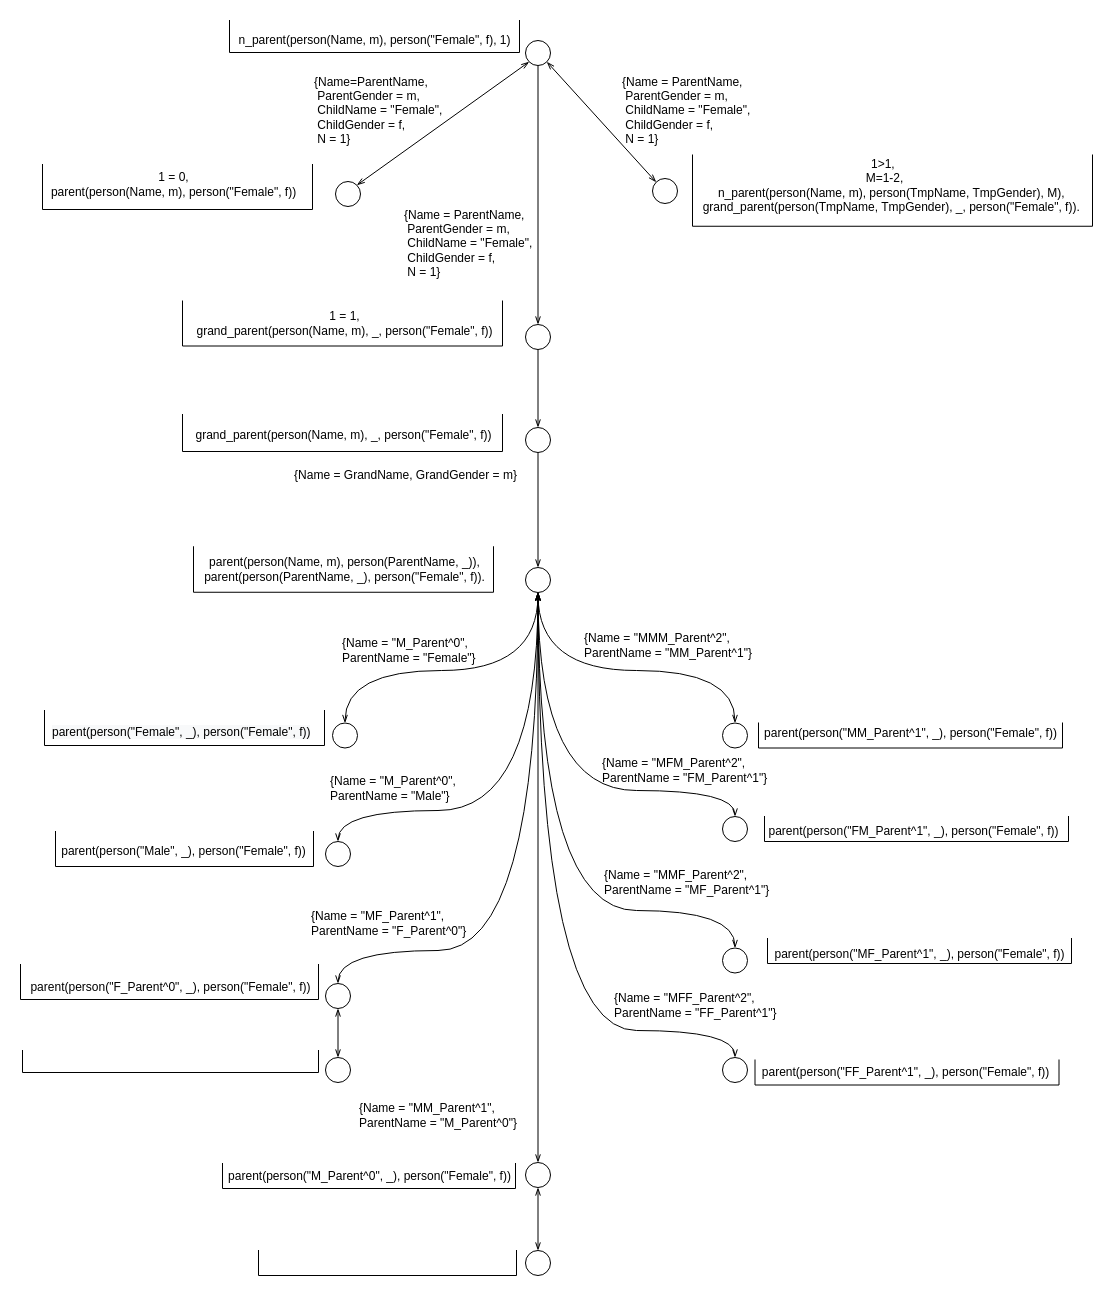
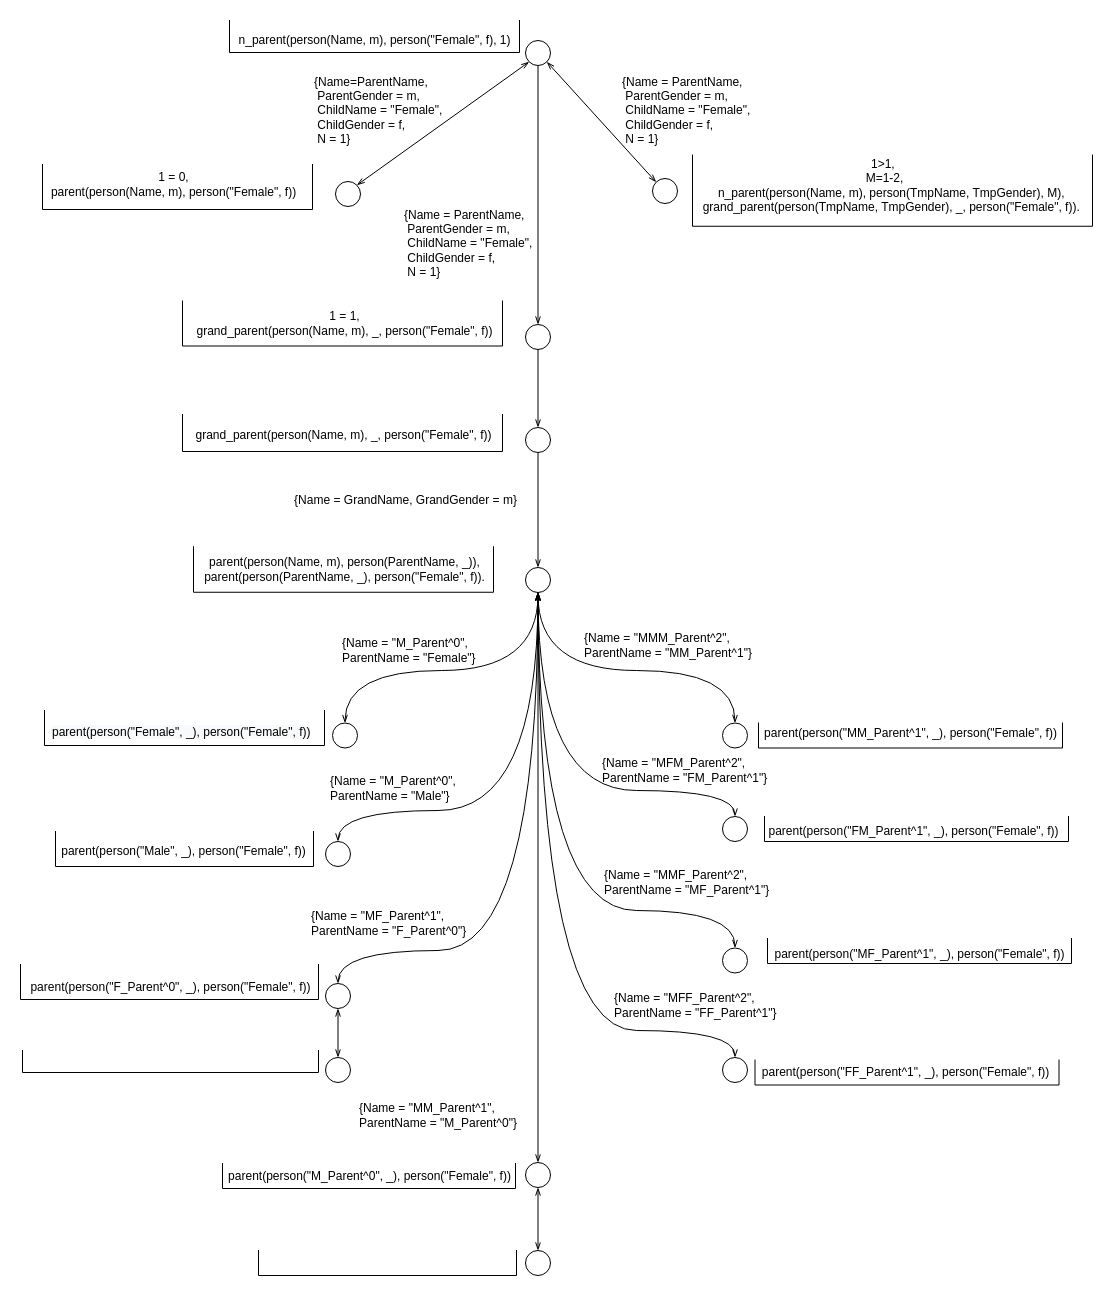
(406, 476) -> (406, 501)
